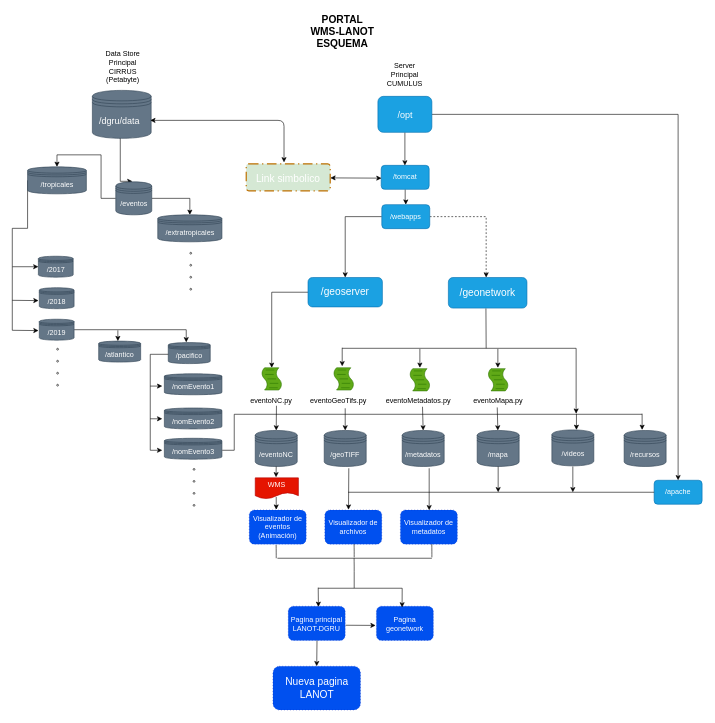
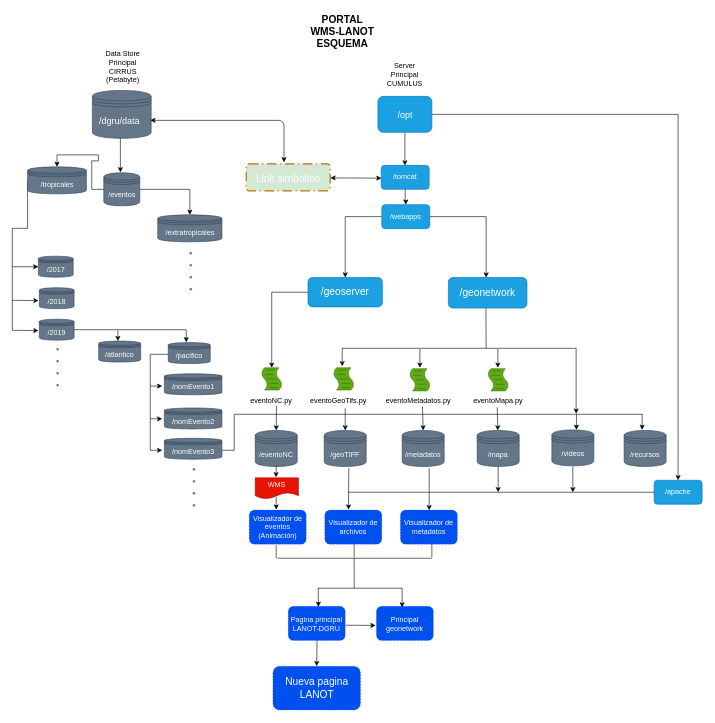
(134, 198) -> (122, 189)
(486, 217) -> (486, 217)
(405, 624) -> (405, 624)
